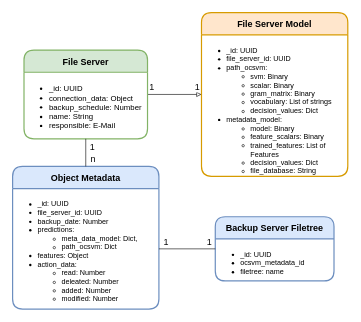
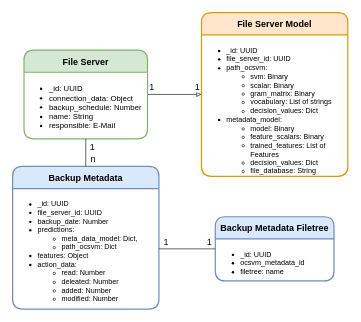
(85, 178) -> (85, 178)
(274, 229) -> (274, 229)
